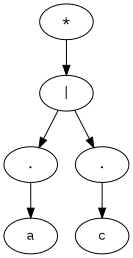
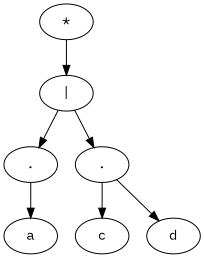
none -> (174, 236)
